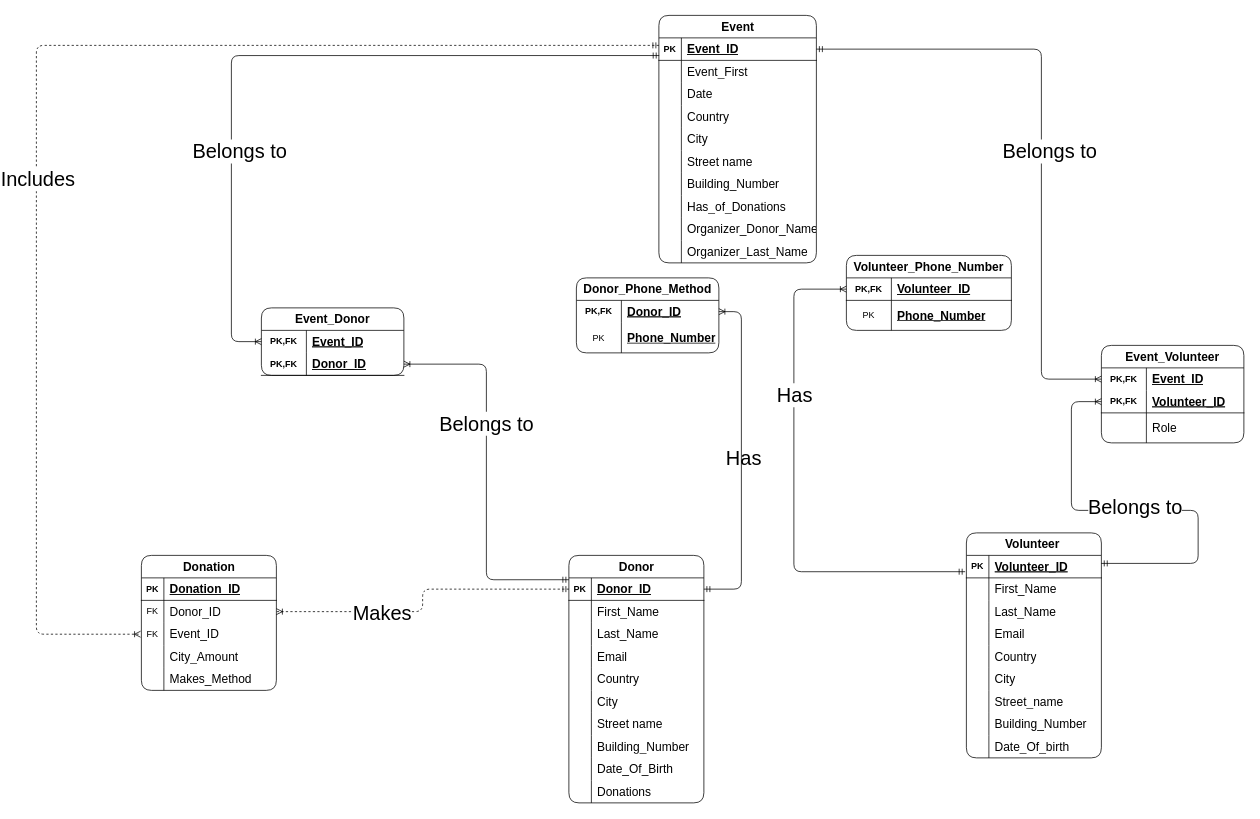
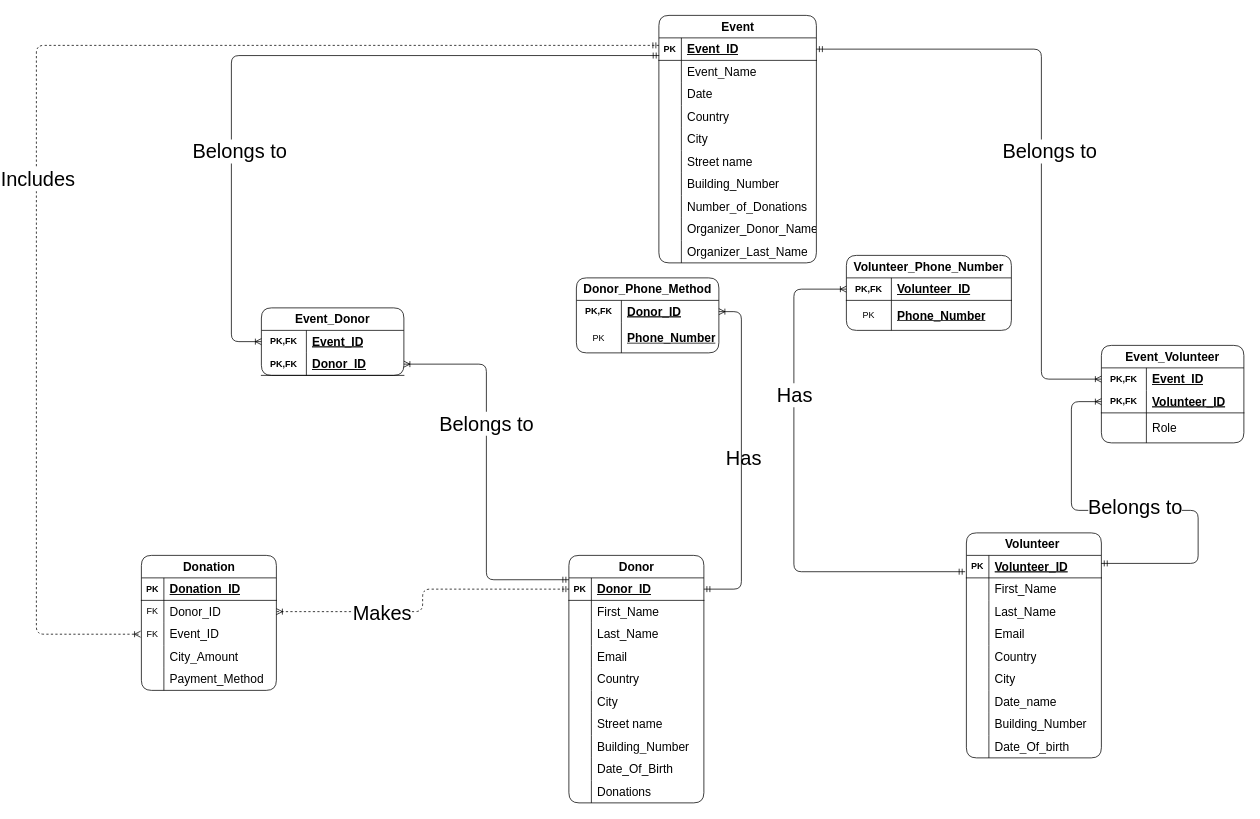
(714, 72) -> (713, 72)
(727, 207) -> (734, 207)
(200, 679) -> (205, 679)
(1023, 702) -> (1018, 702)
